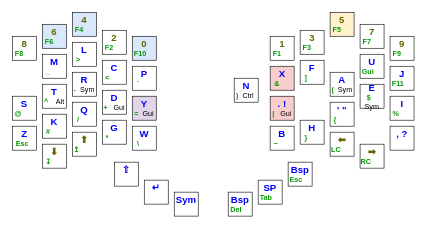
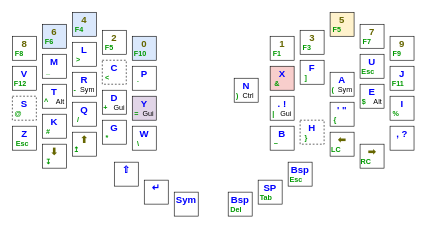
(114, 42) -> (114, 42)
(372, 66) -> (372, 66)
(114, 72) -> (114, 72)
none -> (24, 78)
(372, 96) -> (372, 96)
(24, 108) -> (24, 108)
(282, 108) -> (282, 108)
(312, 132) -> (312, 132)
